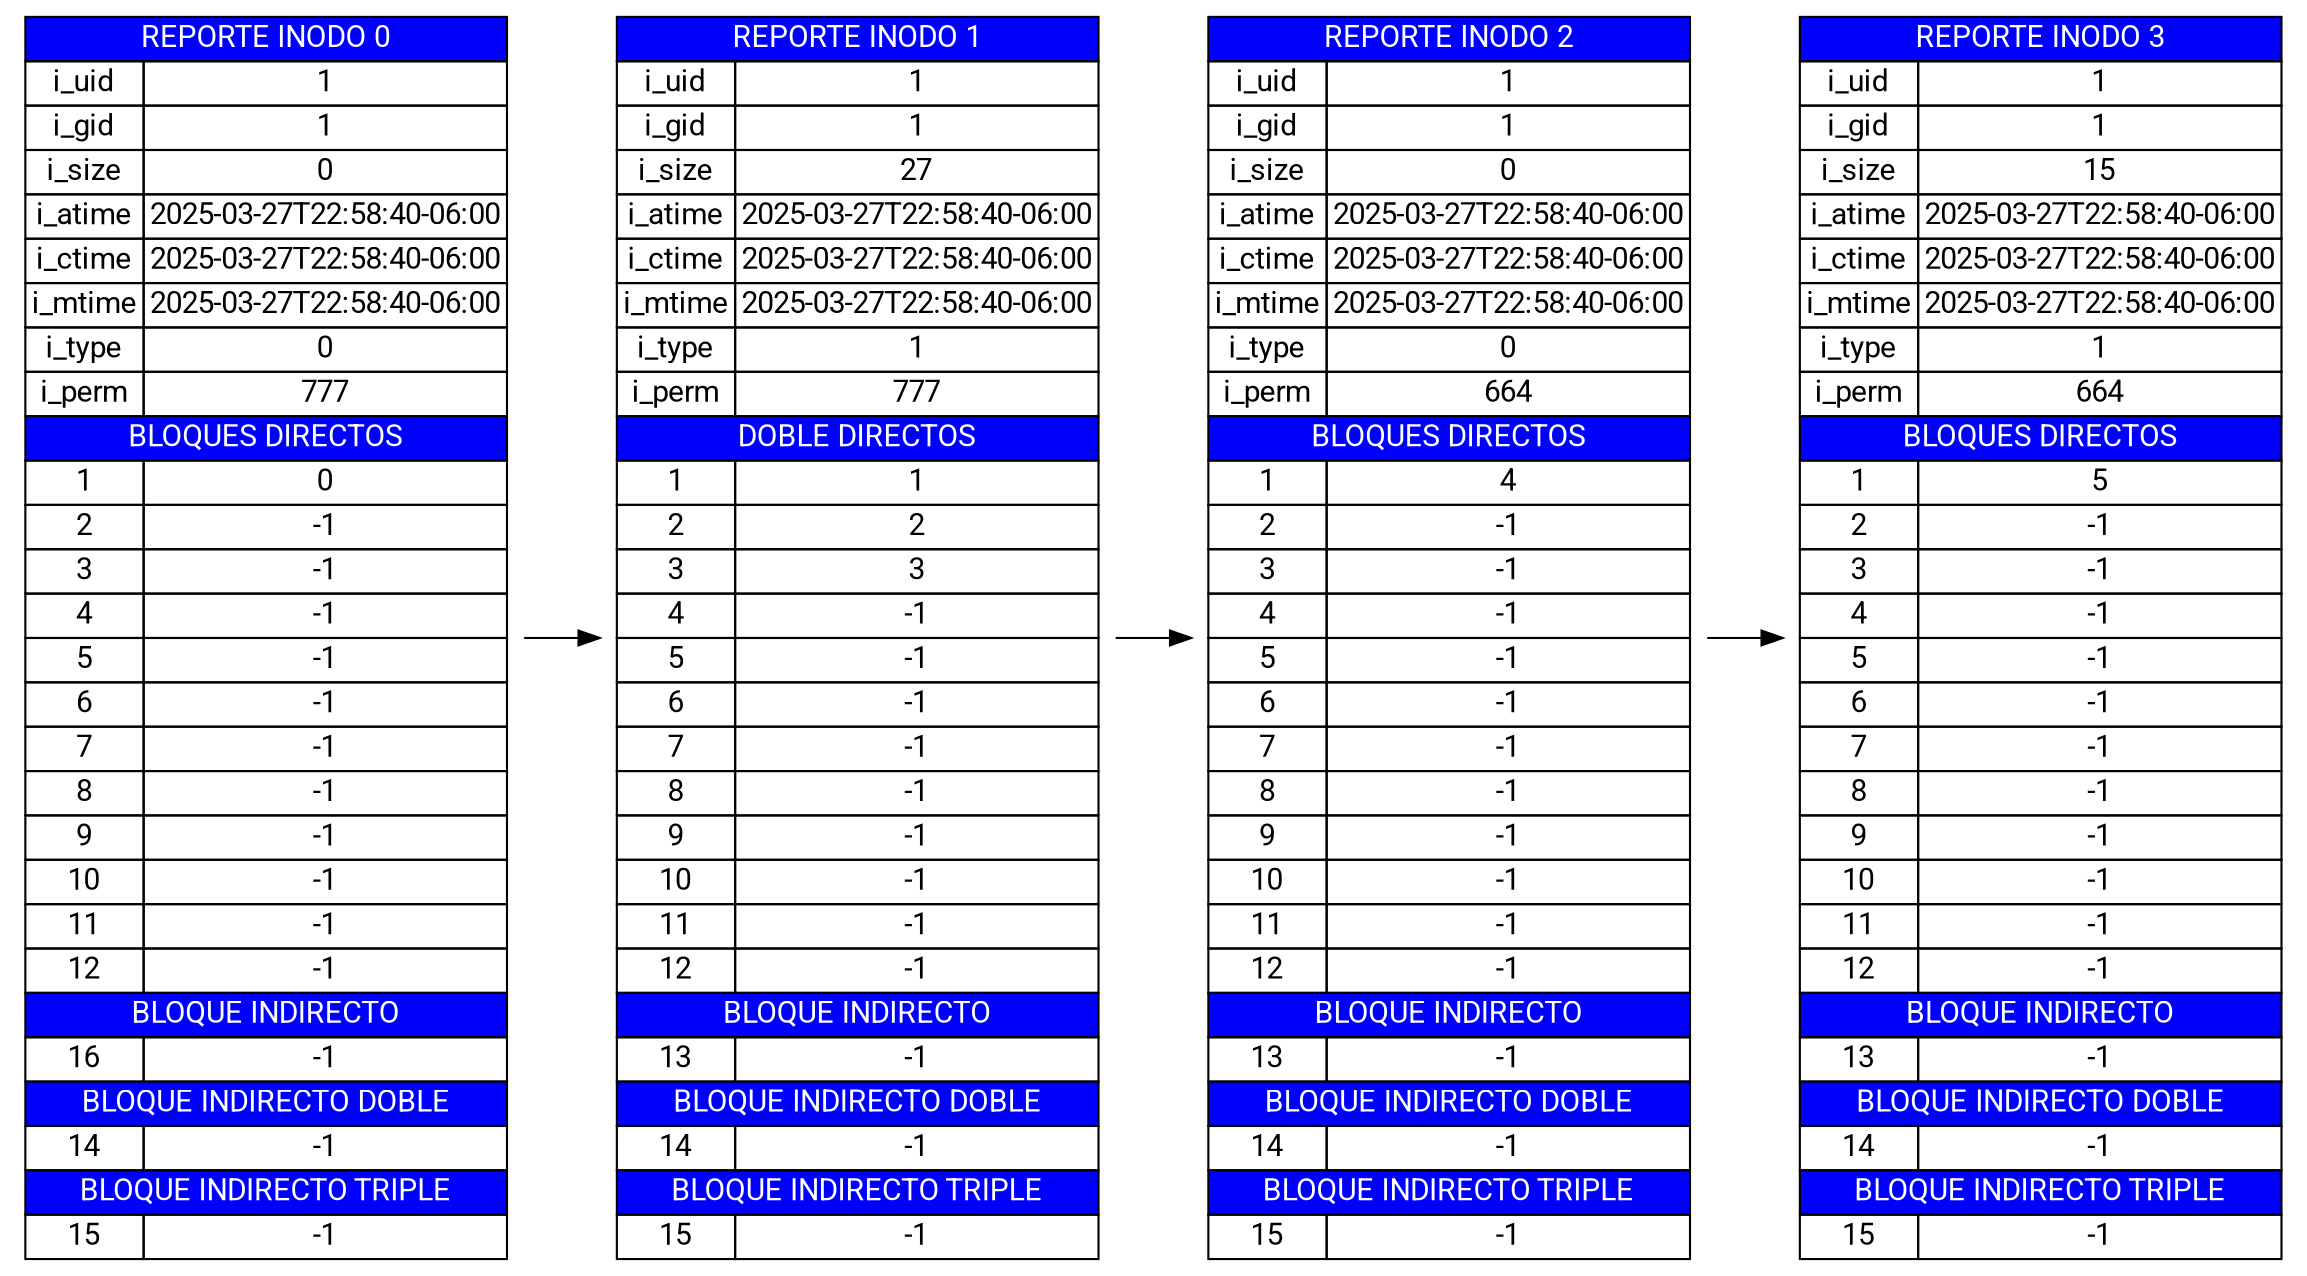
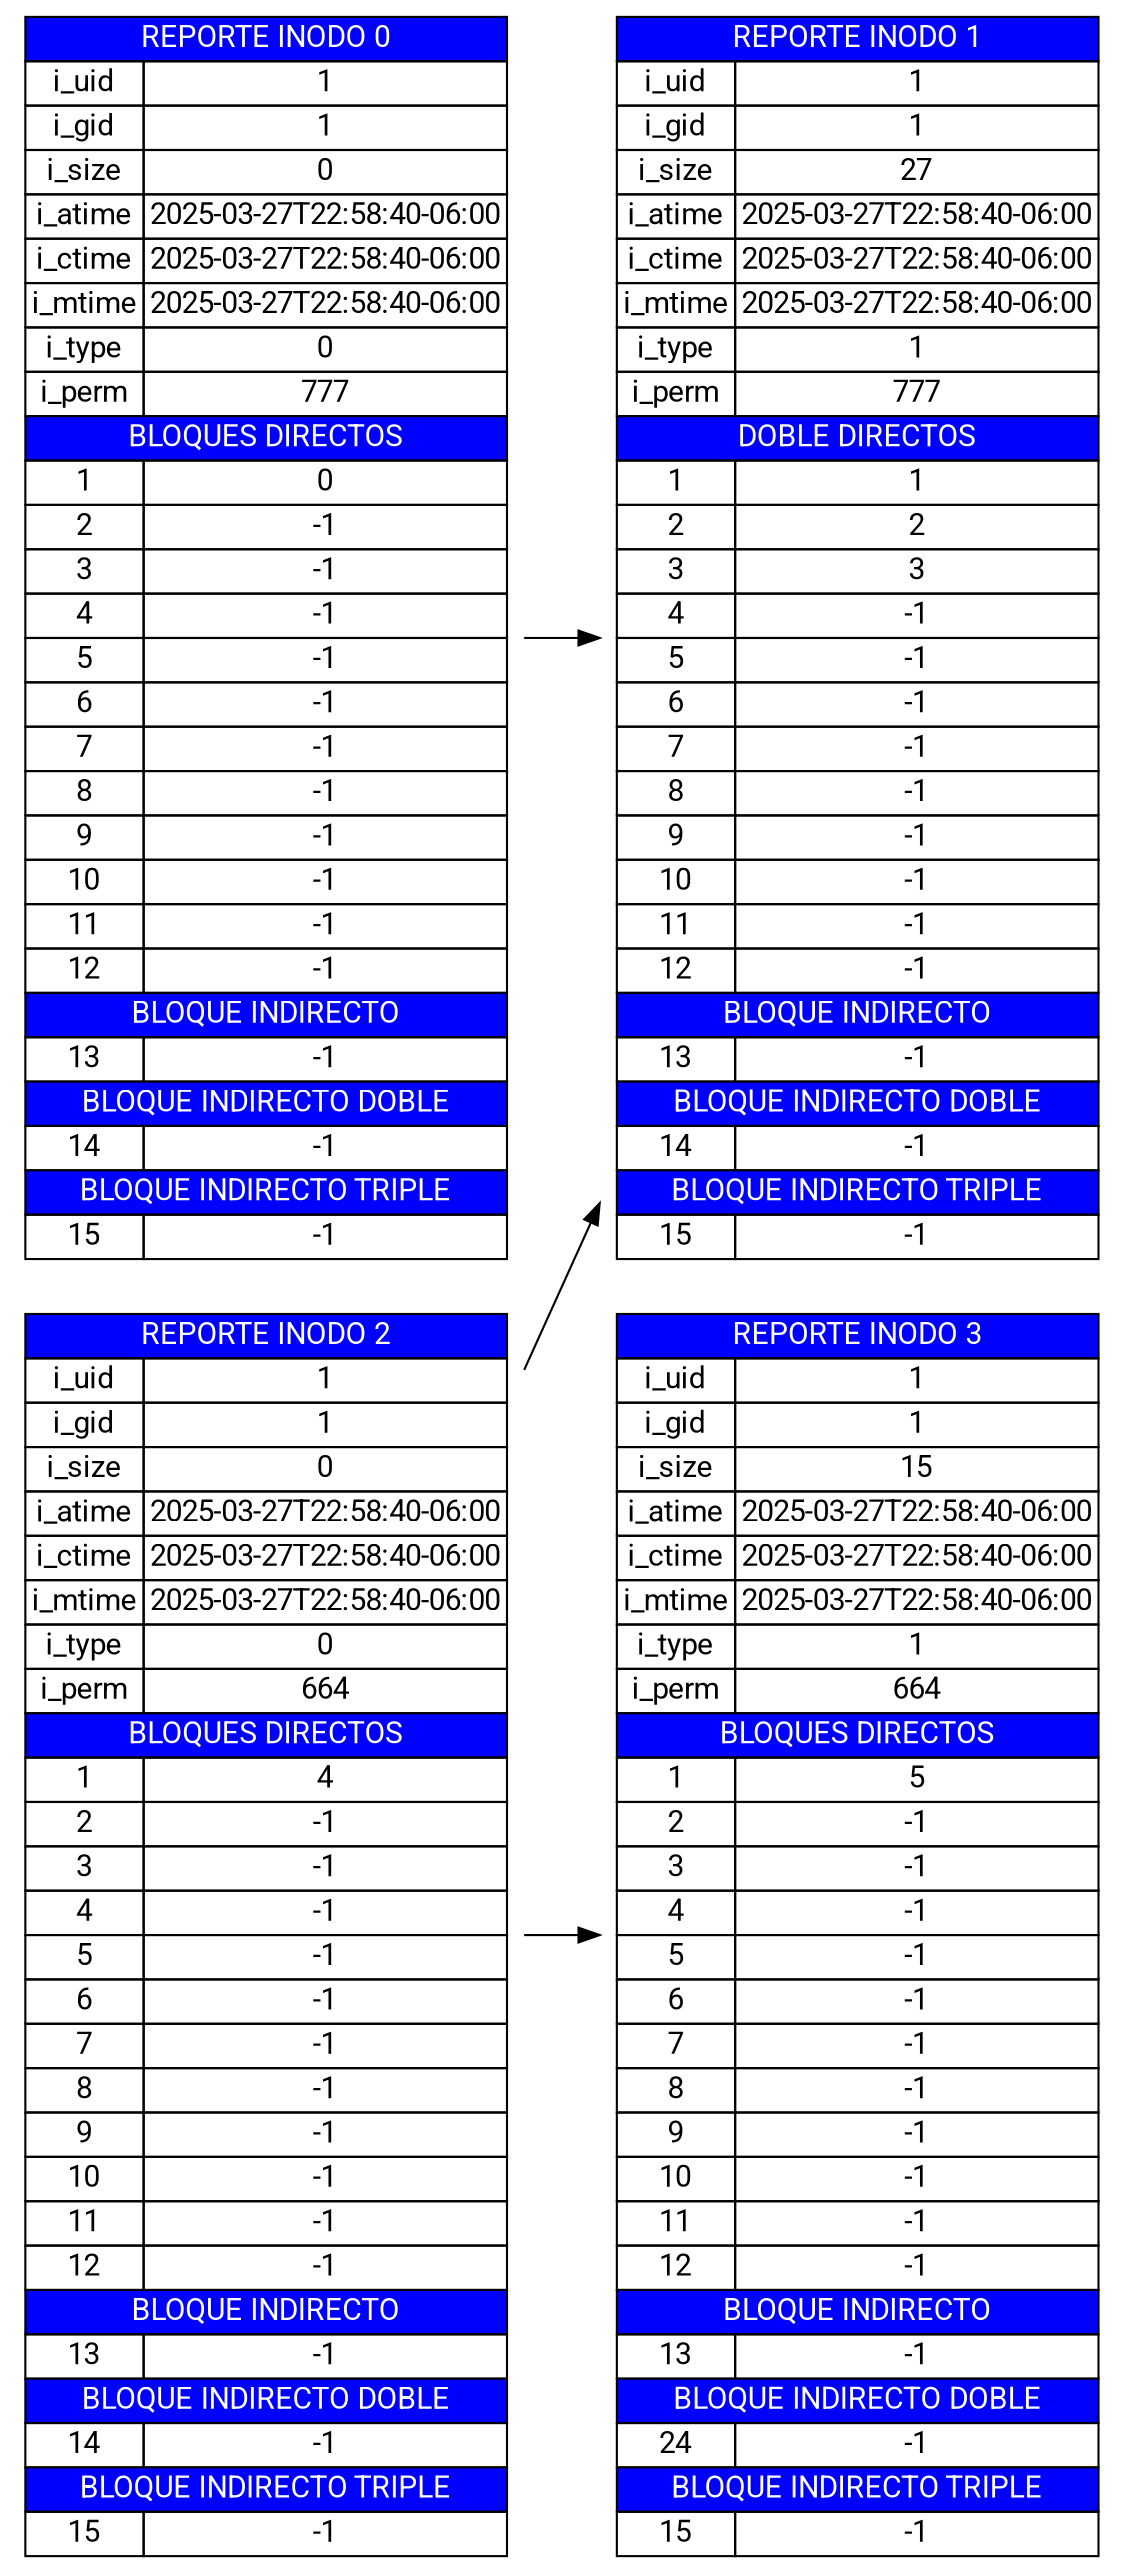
(1143, 638) -> (558, 1296)
(84, 1058) -> (84, 1058)
(1859, 1147) -> (676, 2444)
